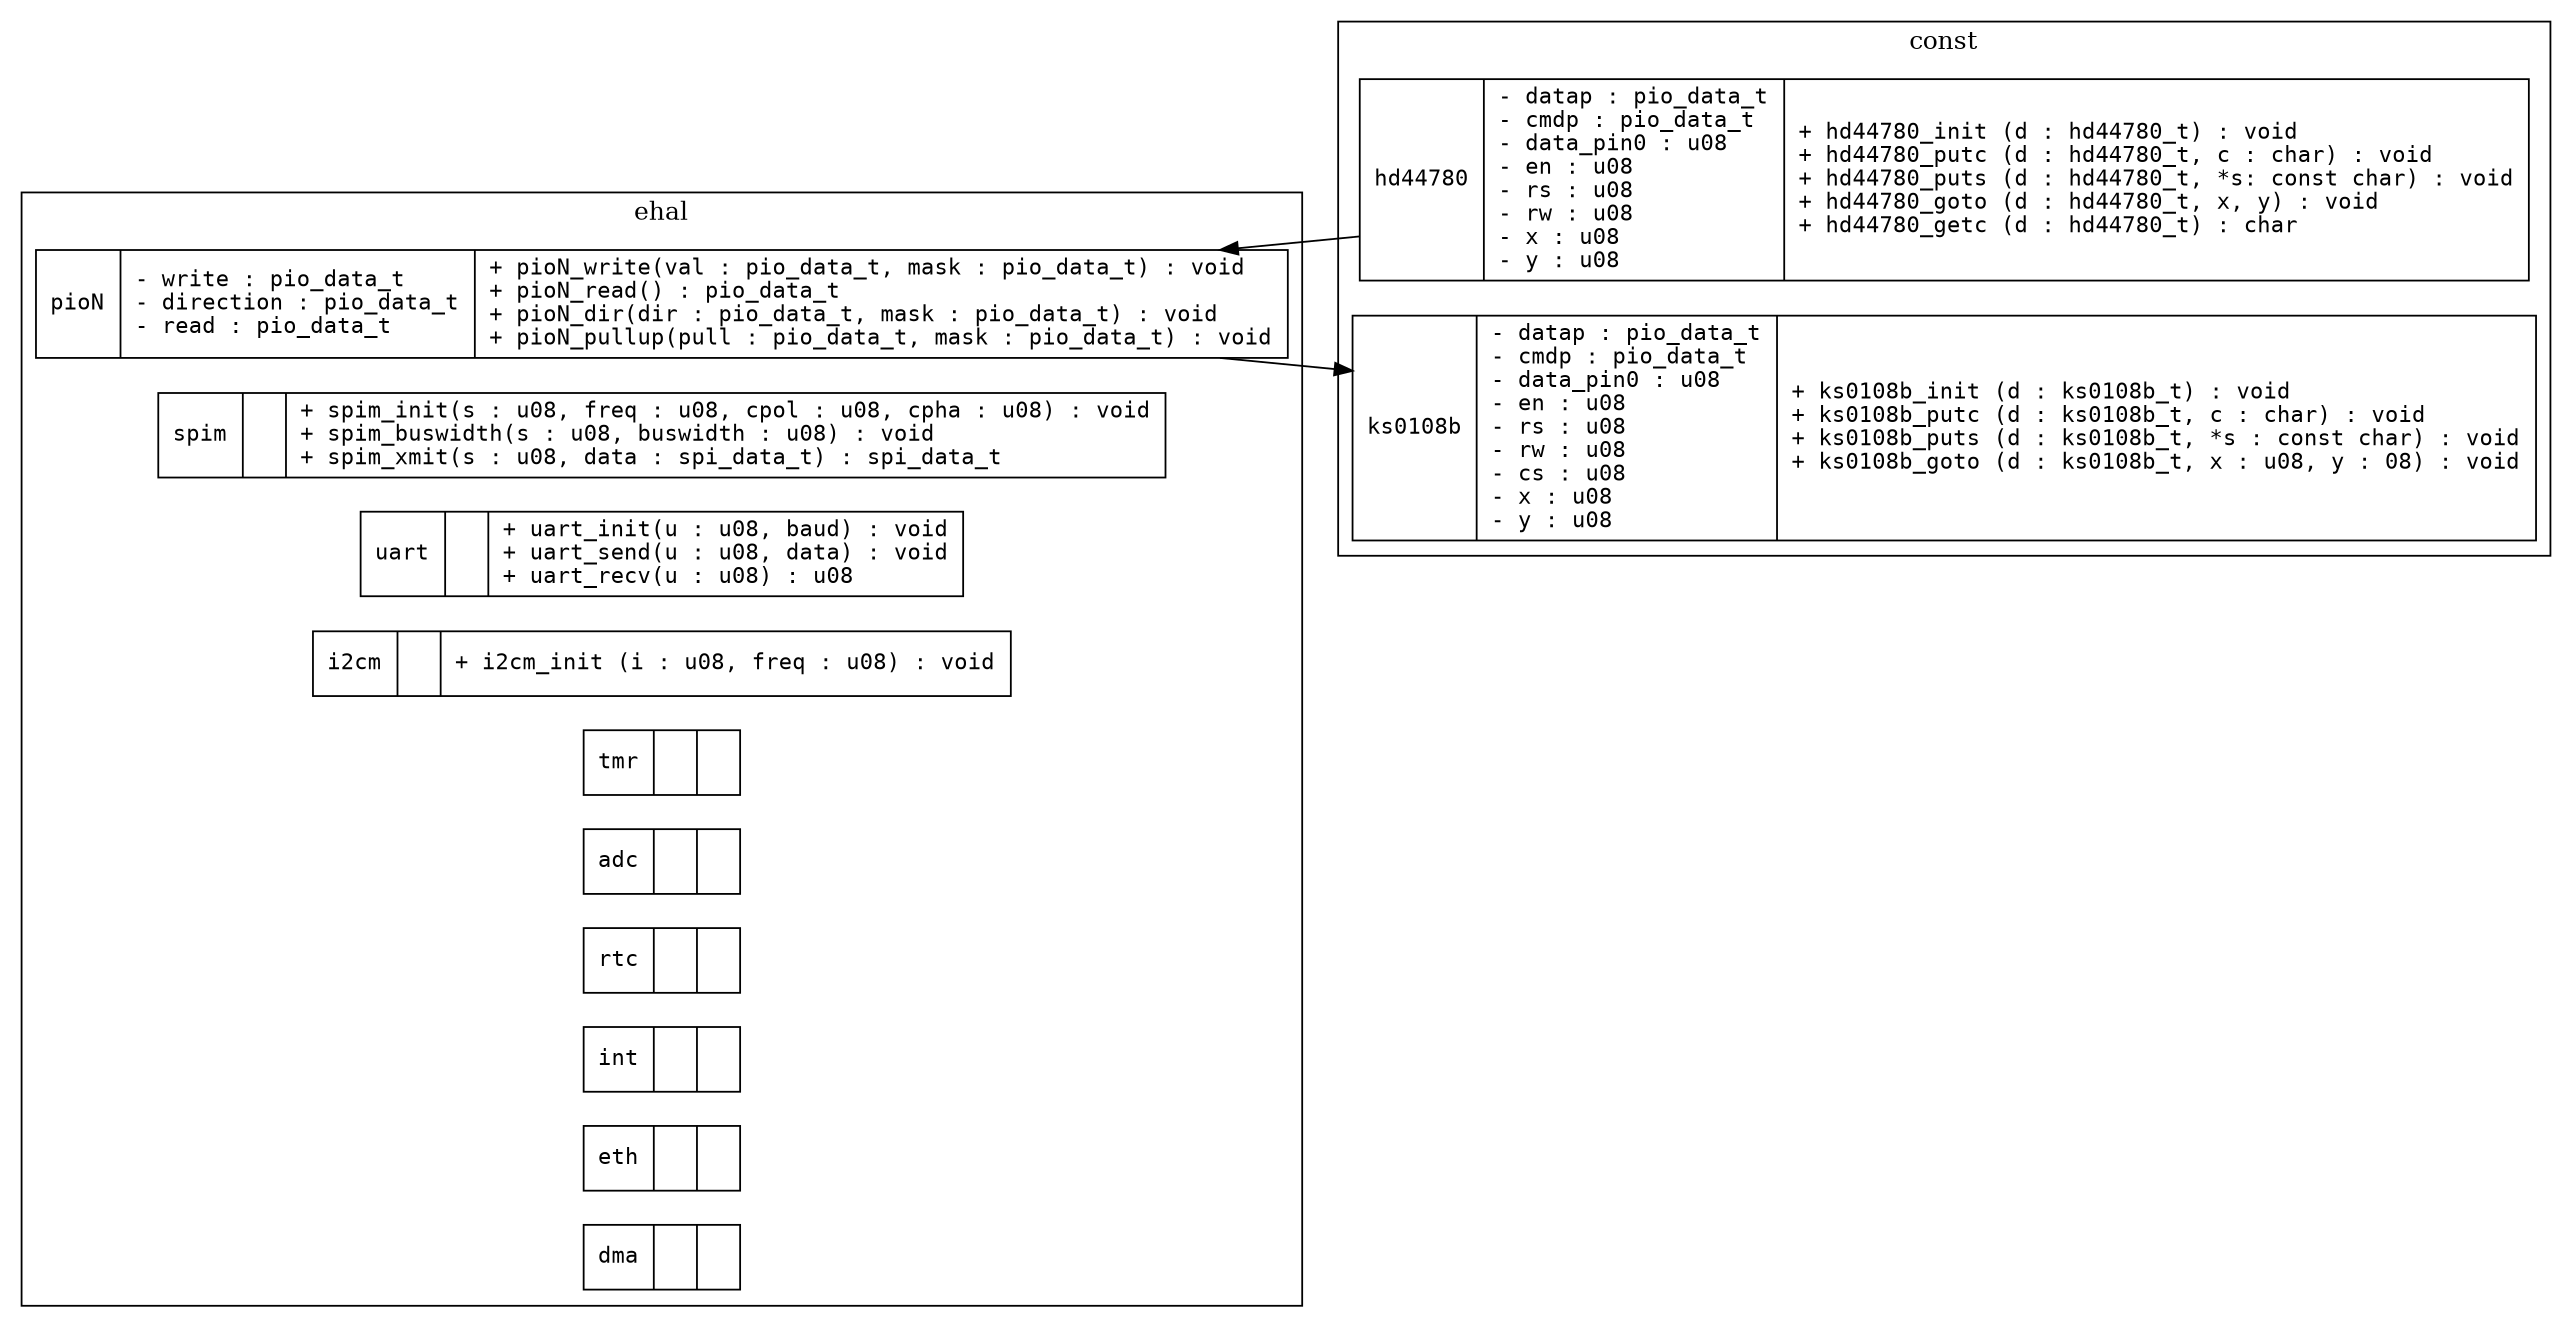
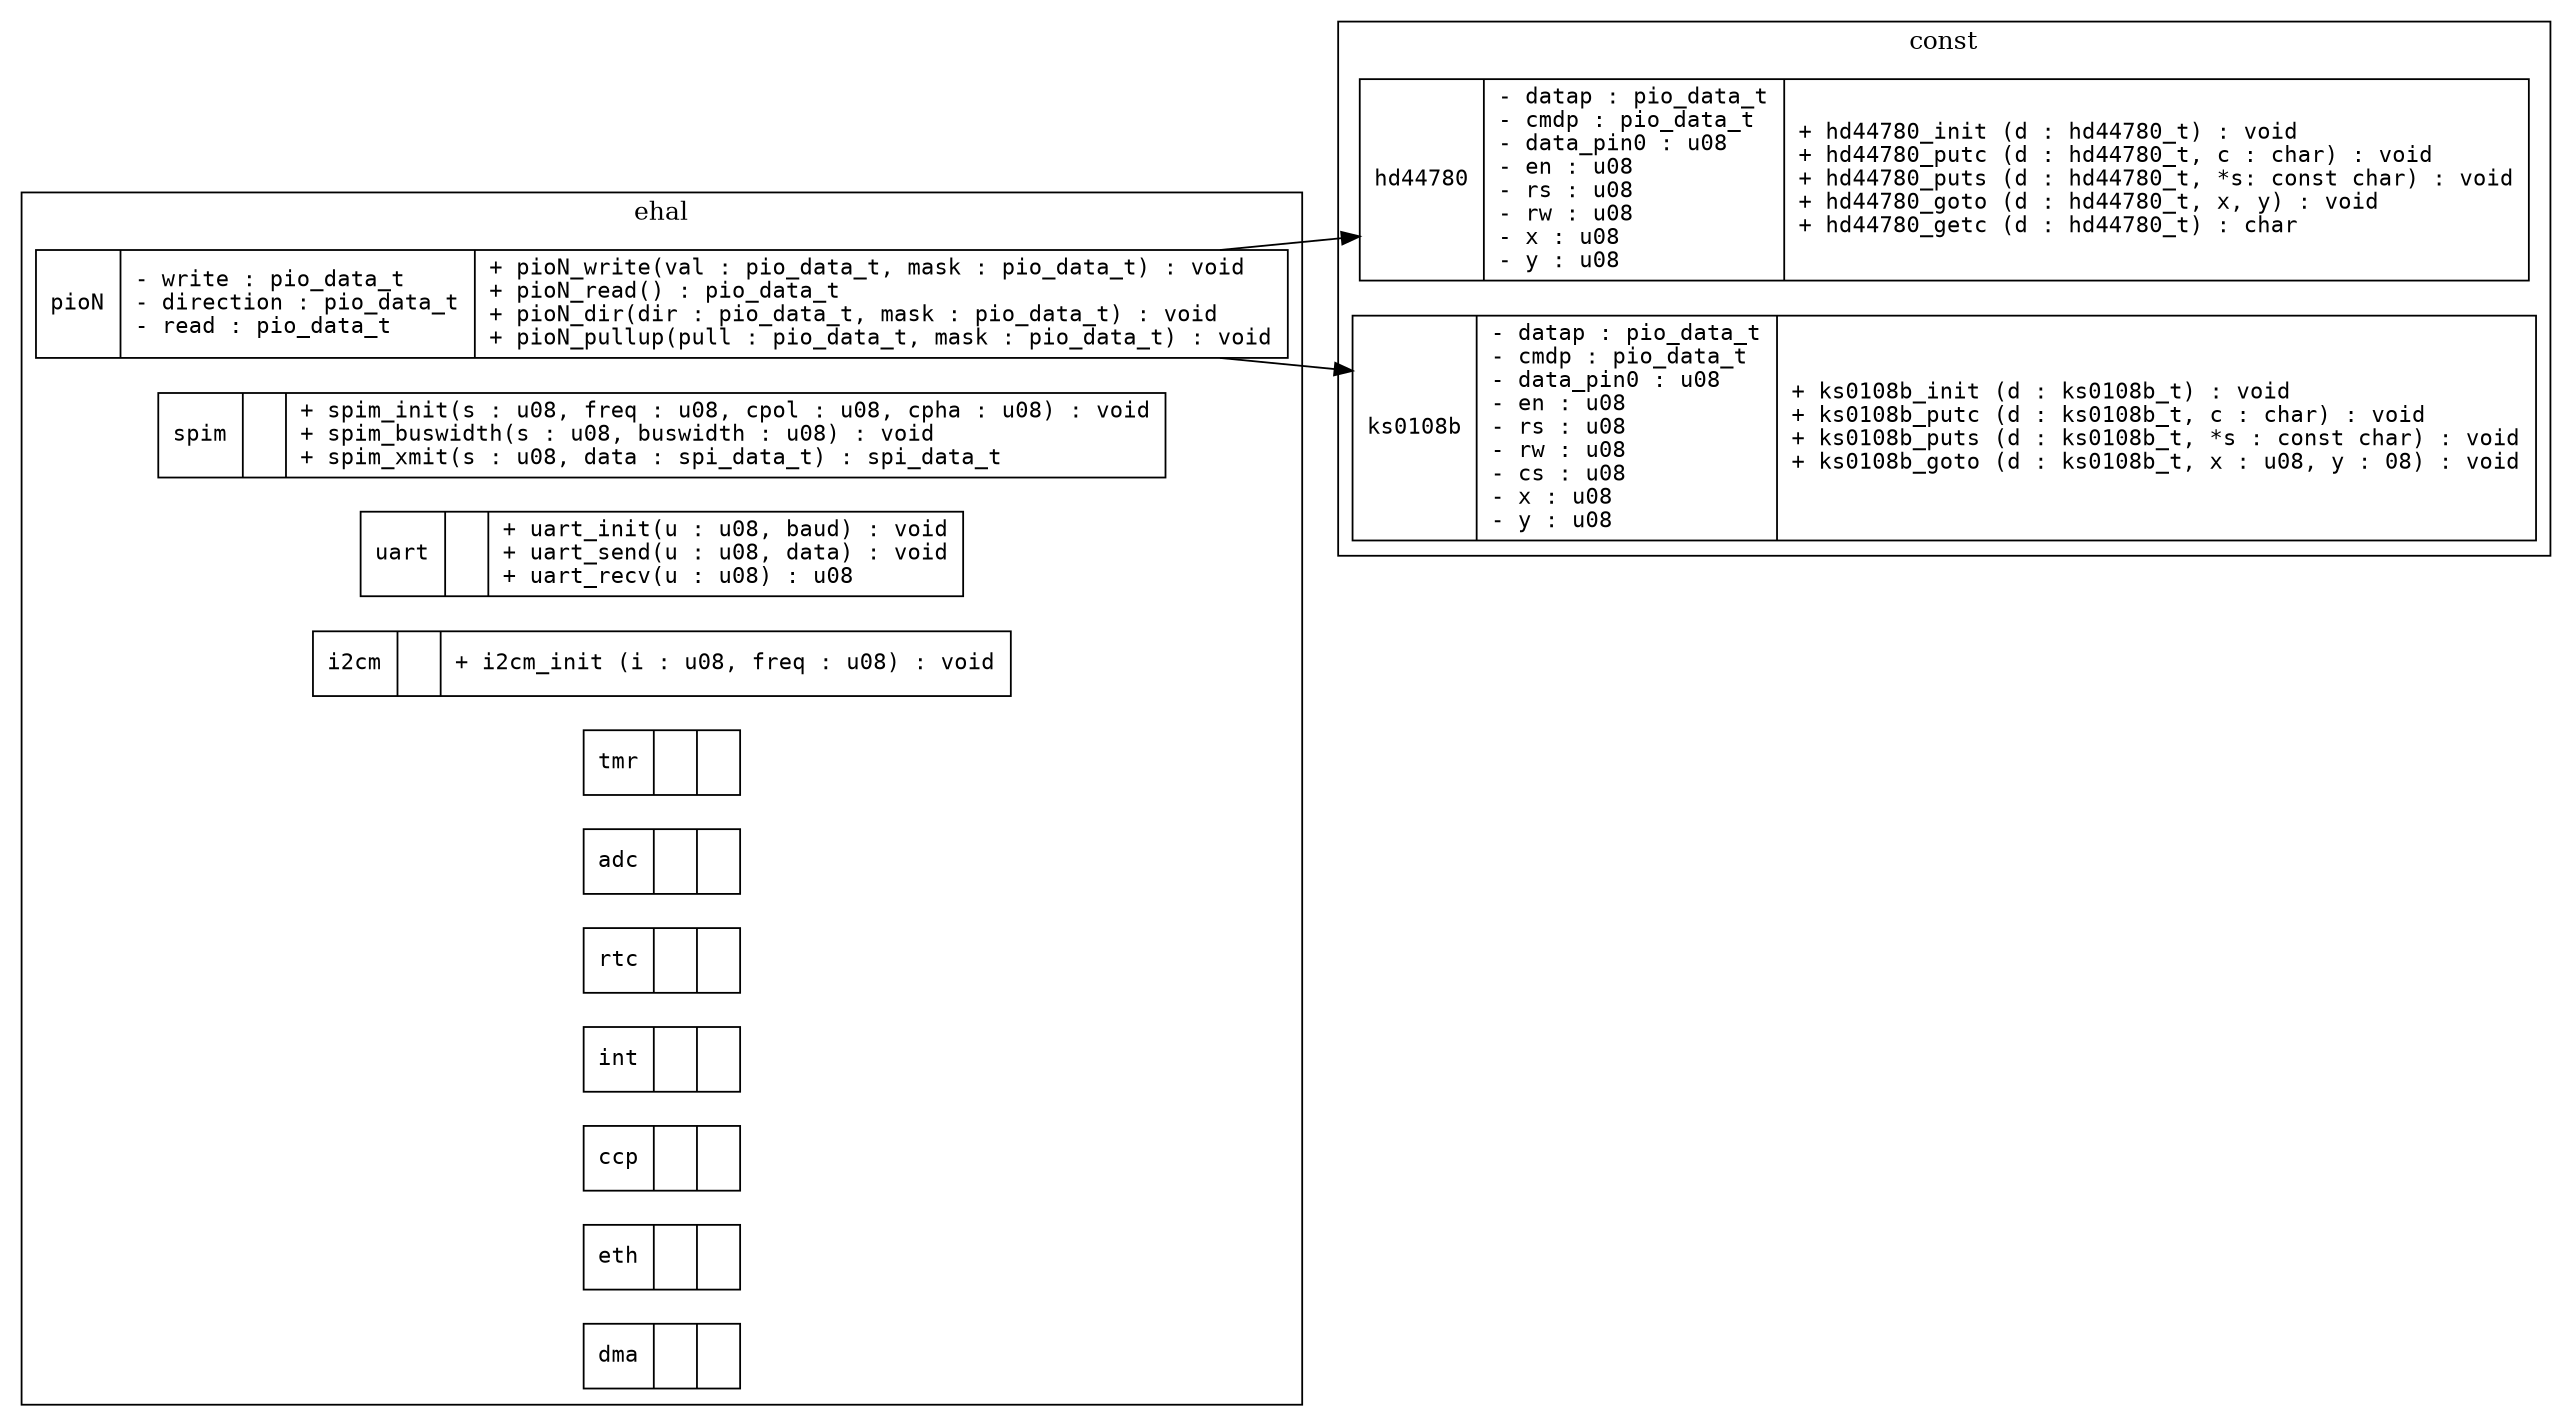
(1290, 243) -> (1281, 244)
none -> (662, 1158)
